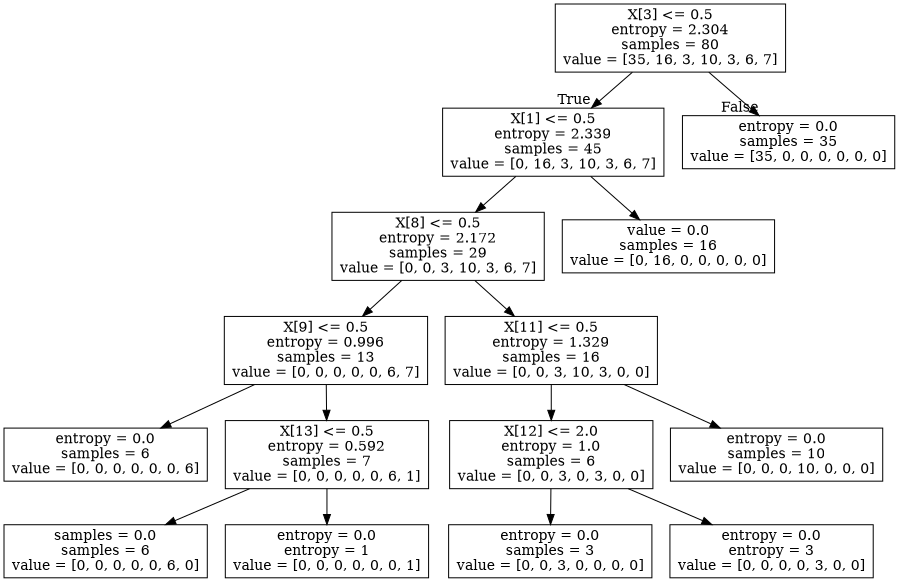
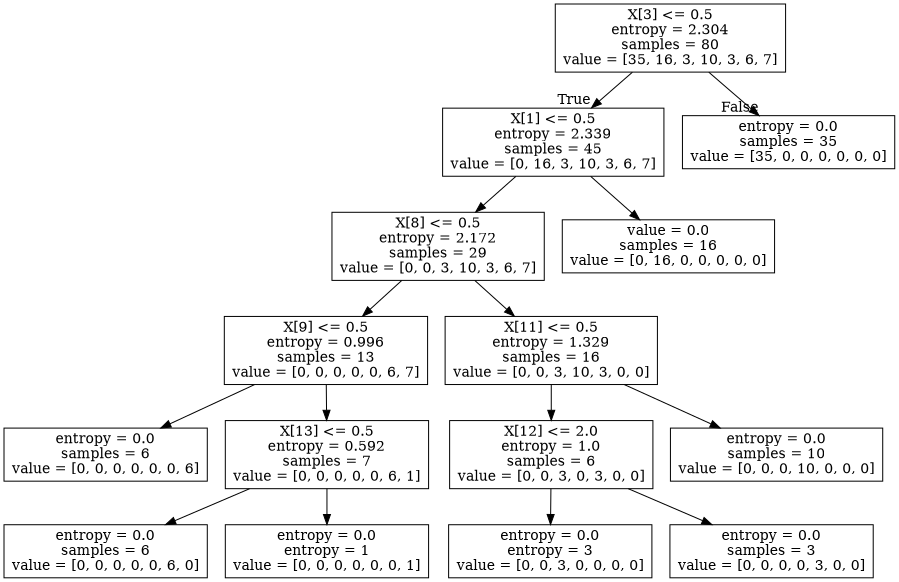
(106, 551) -> (106, 551)
(550, 551) -> (550, 551)
(772, 551) -> (772, 551)
